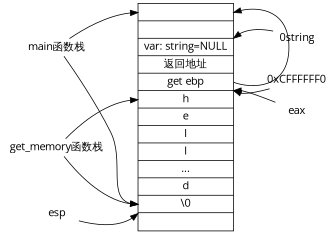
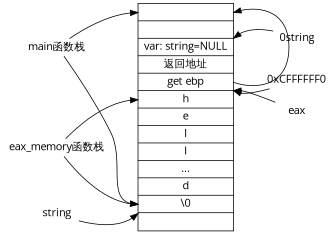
(57, 147) -> (57, 147)
(57, 213) -> (57, 213)
